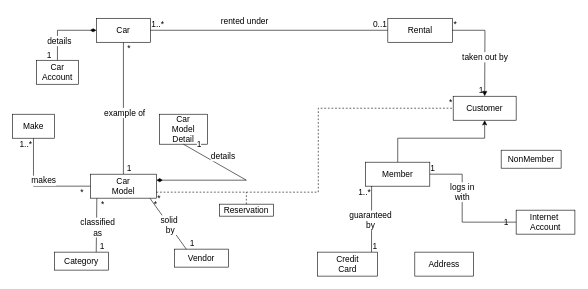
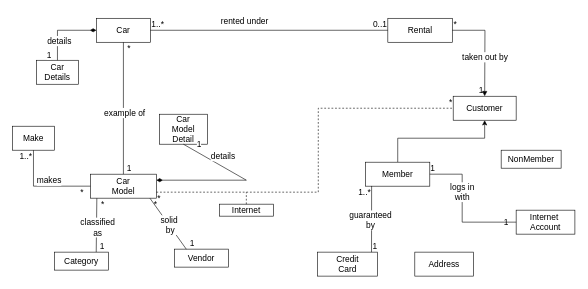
(57, 72) -> (57, 72)
(33, 126) -> (33, 138)
(246, 210) -> (246, 210)
